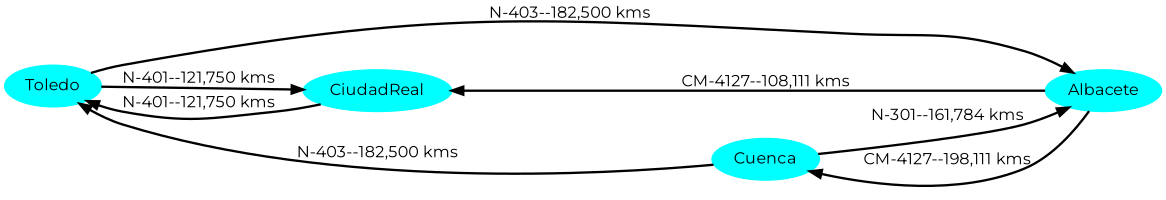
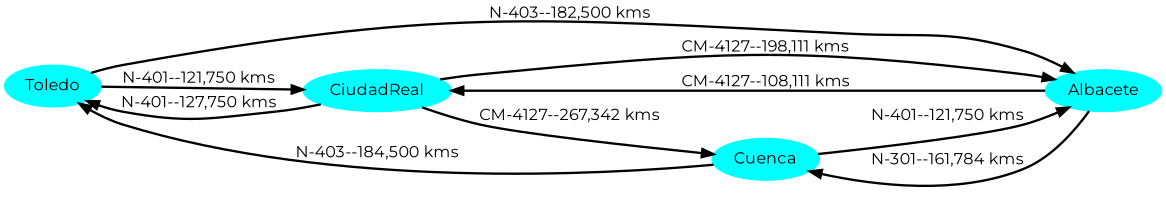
none -> (741, 55)
(199, 103) -> (199, 103)
(948, 116) -> (948, 116)
none -> (561, 137)
(377, 153) -> (377, 153)
(948, 160) -> (948, 160)
